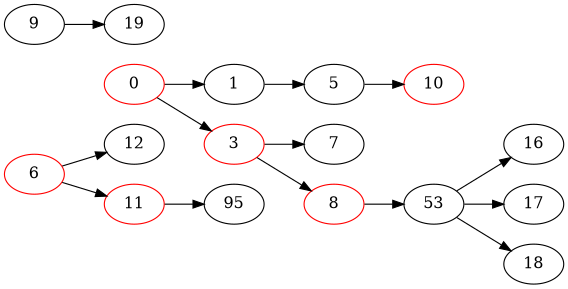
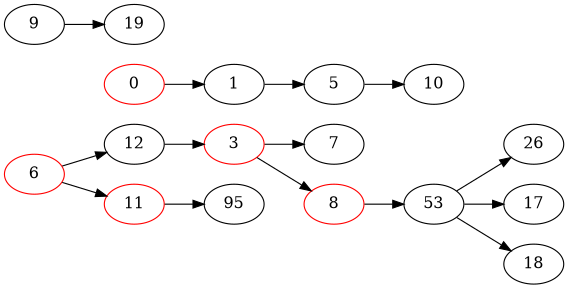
(434, 84) -> (434, 84)
(179, 111) -> (179, 144)
(534, 144) -> (534, 144)
